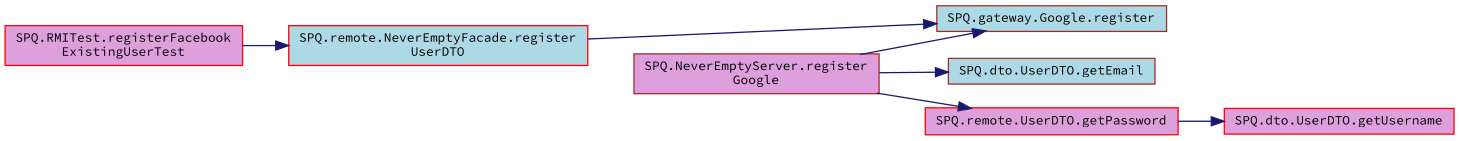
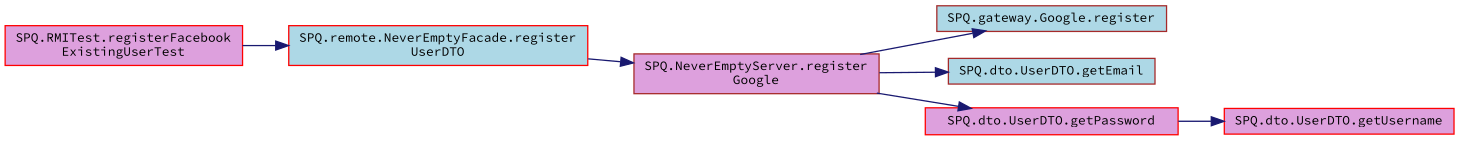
(756, 32) -> (604, 60)
(1052, 121) -> (1052, 121)
